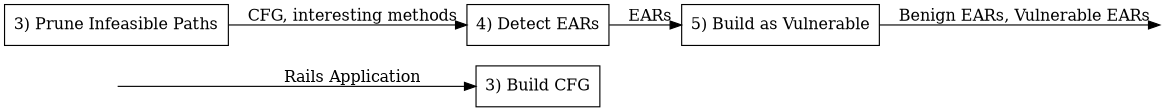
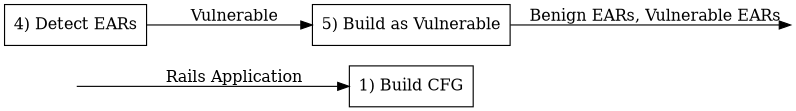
(645, 16) -> (229, 16)
(116, 25) -> none
(538, 86) -> (411, 86)
